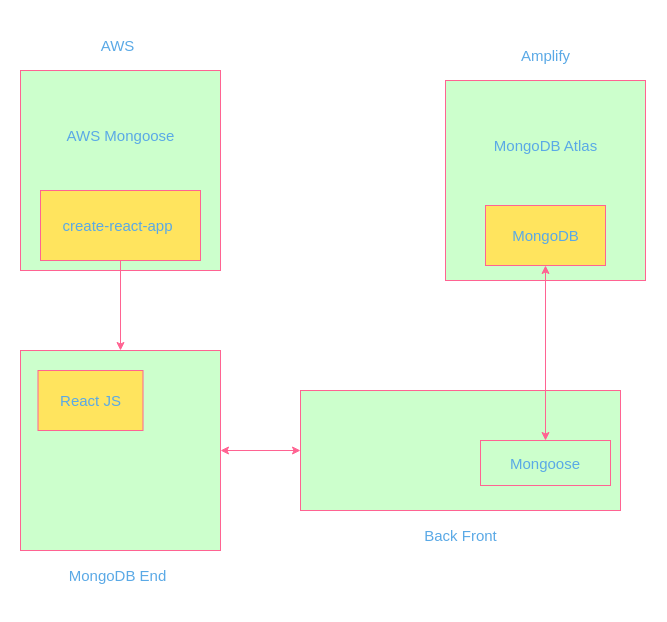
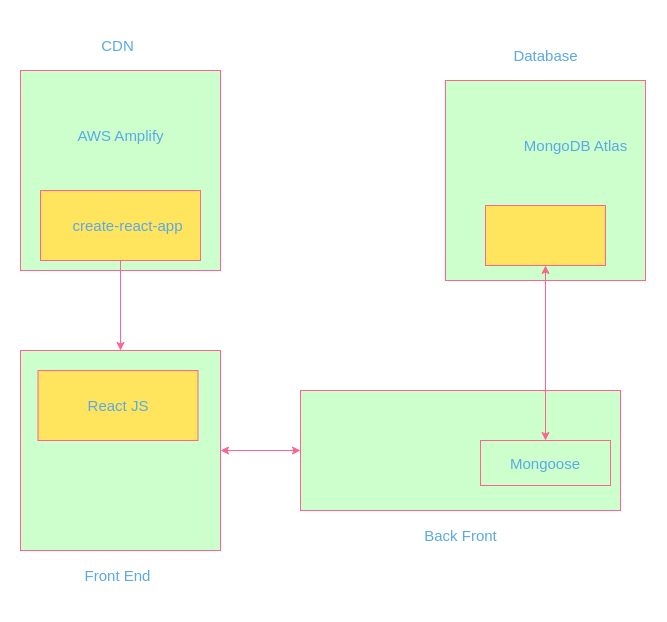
(118, 46) -> (118, 46)
(546, 56) -> (546, 56)
(121, 136) -> (121, 136)
(546, 146) -> (576, 146)
(118, 226) -> (128, 226)
(546, 236) -> none
(91, 401) -> (118, 406)
(118, 576) -> (118, 576)
